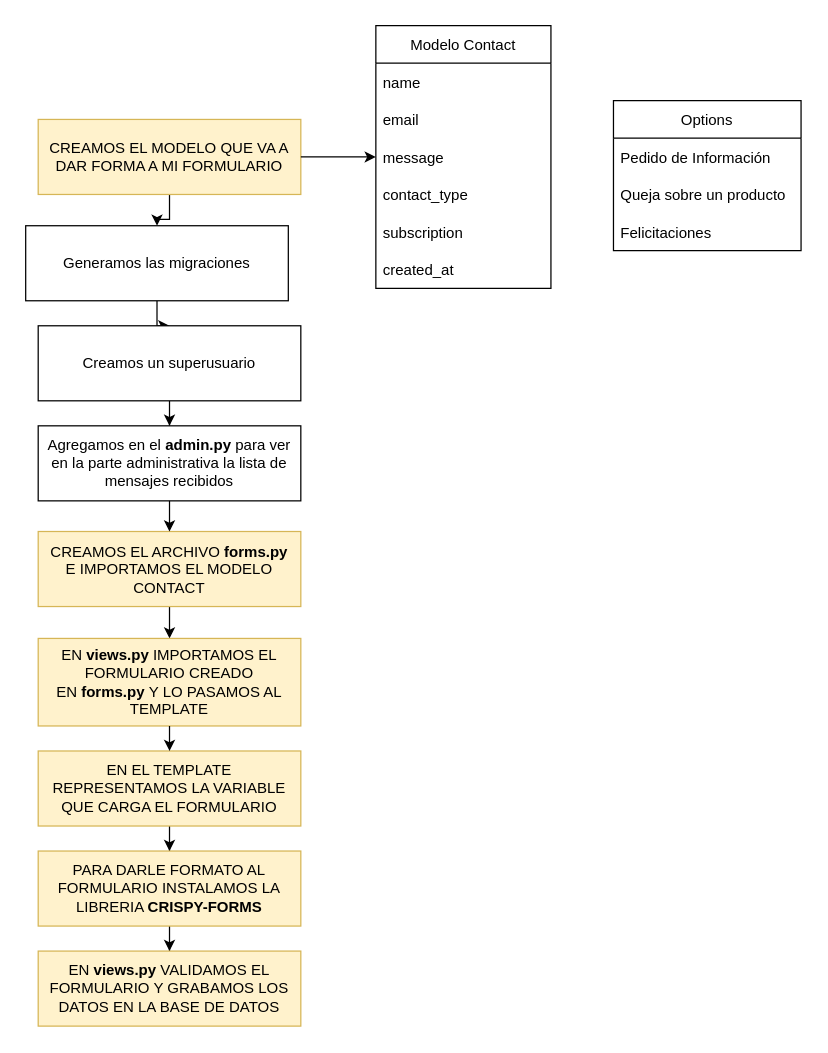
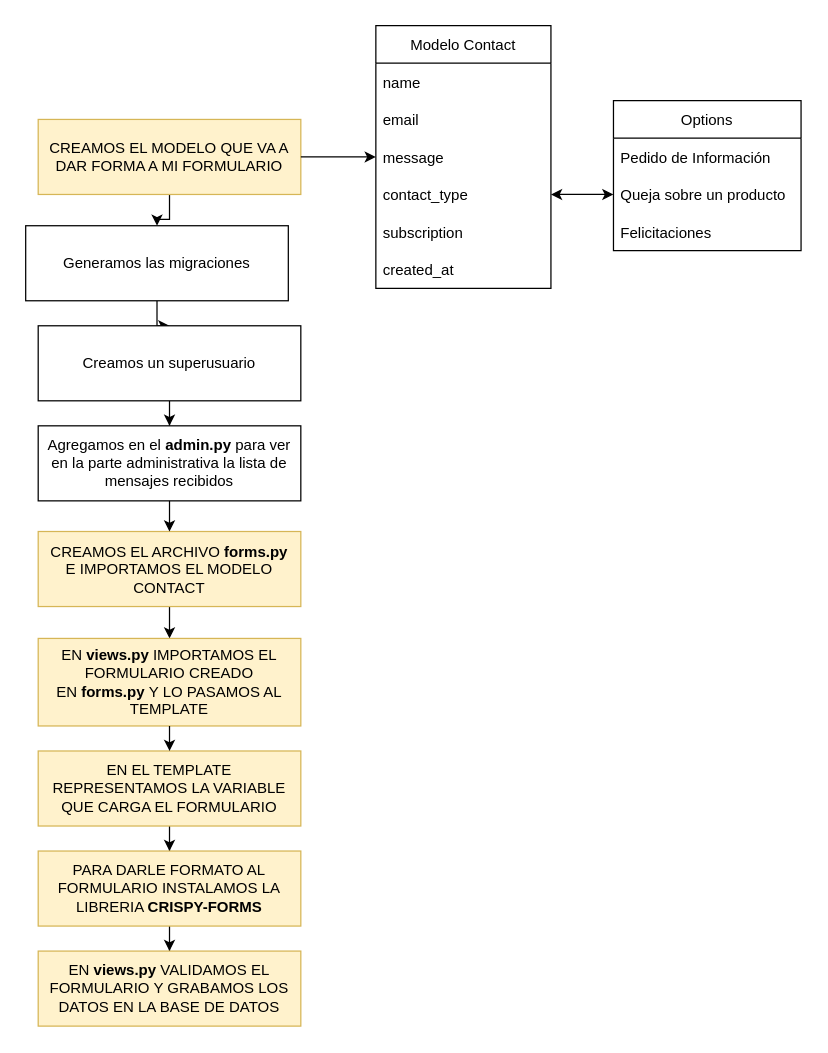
none -> (582, 194)
